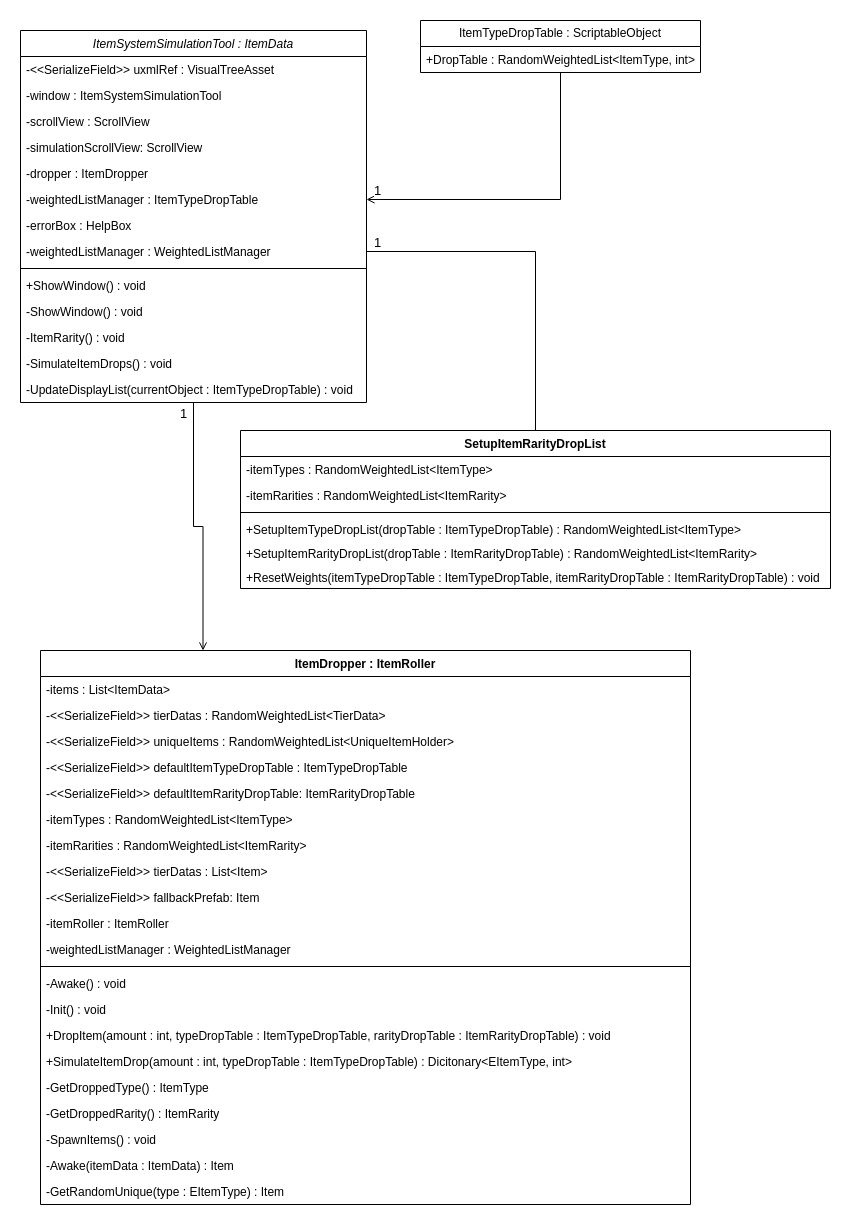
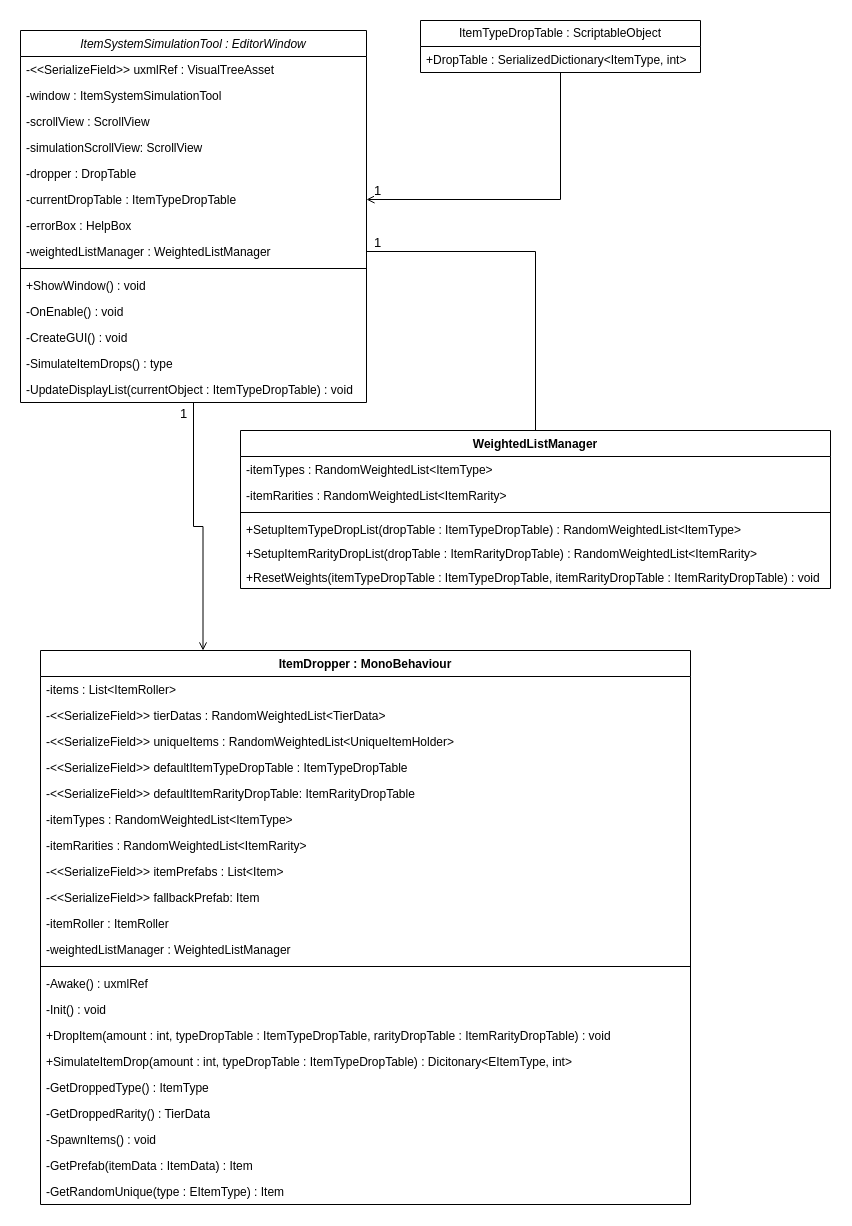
(193, 44) -> (193, 44)
(562, 68) -> (562, 68)
(95, 174) -> (87, 174)
(151, 200) -> (143, 200)
(85, 312) -> (79, 312)
(85, 338) -> (84, 338)
(107, 364) -> (109, 364)
(536, 445) -> (536, 445)
(366, 665) -> (366, 665)
(116, 691) -> (120, 691)
(170, 873) -> (177, 873)
(91, 985) -> (101, 985)
(146, 1115) -> (140, 1115)
(150, 1167) -> (163, 1167)
